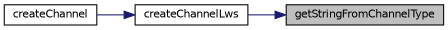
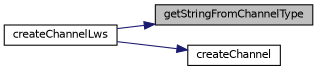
(111, 15) -> (147, 45)
